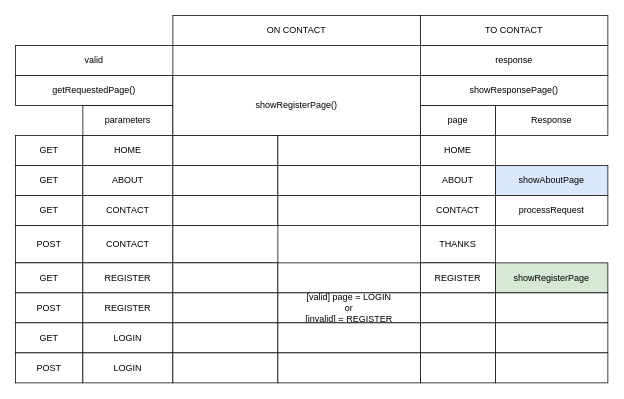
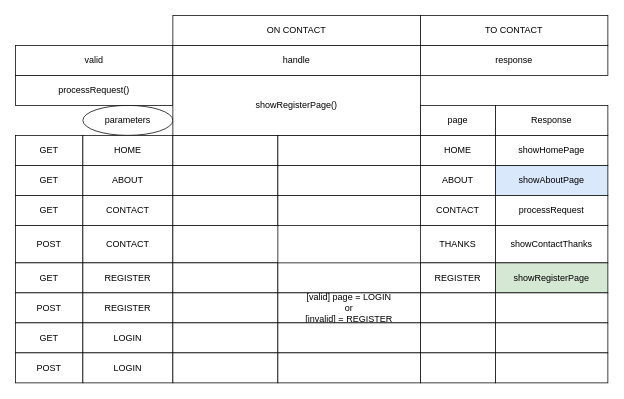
none -> (297, 60)
(94, 90) -> (94, 90)
(514, 90) -> none
(128, 120) -> (128, 120)
none -> (552, 150)
none -> (552, 244)
